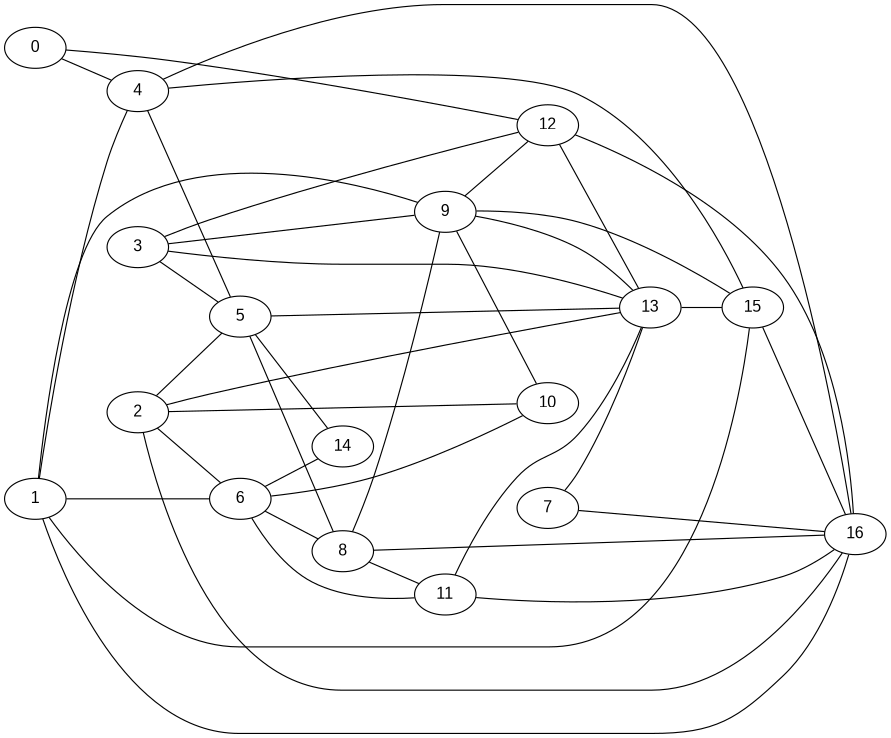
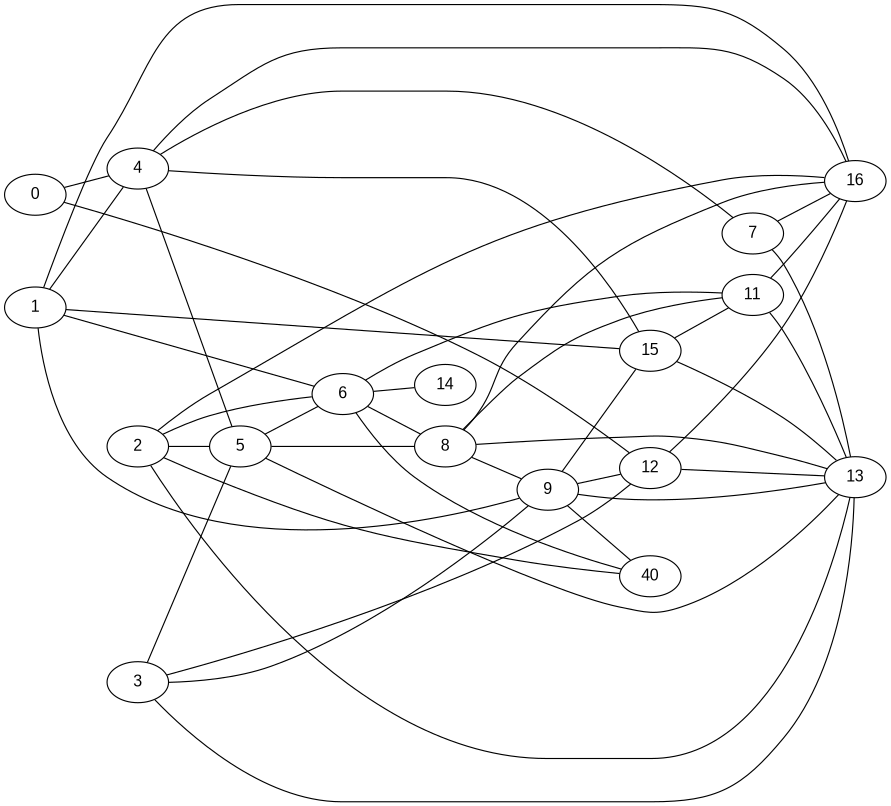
none -> (456, 92)
(293, 384) -> (292, 420)
(548, 403) -> (650, 576)
(804, 421) -> (702, 323)
none -> (653, 436)
